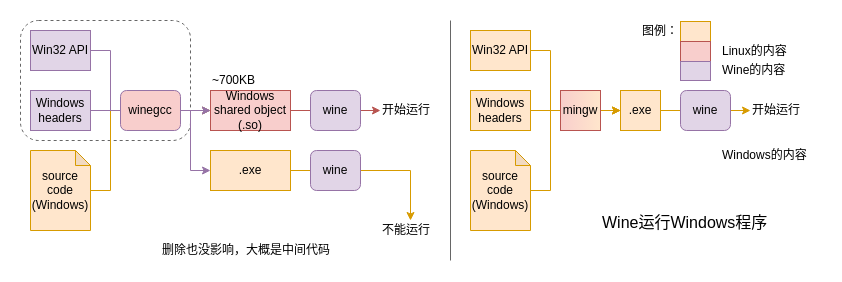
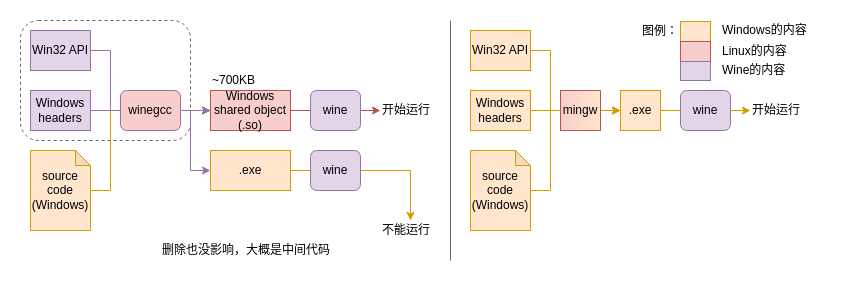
(771, 156) -> (771, 31)
(691, 221) -> none
